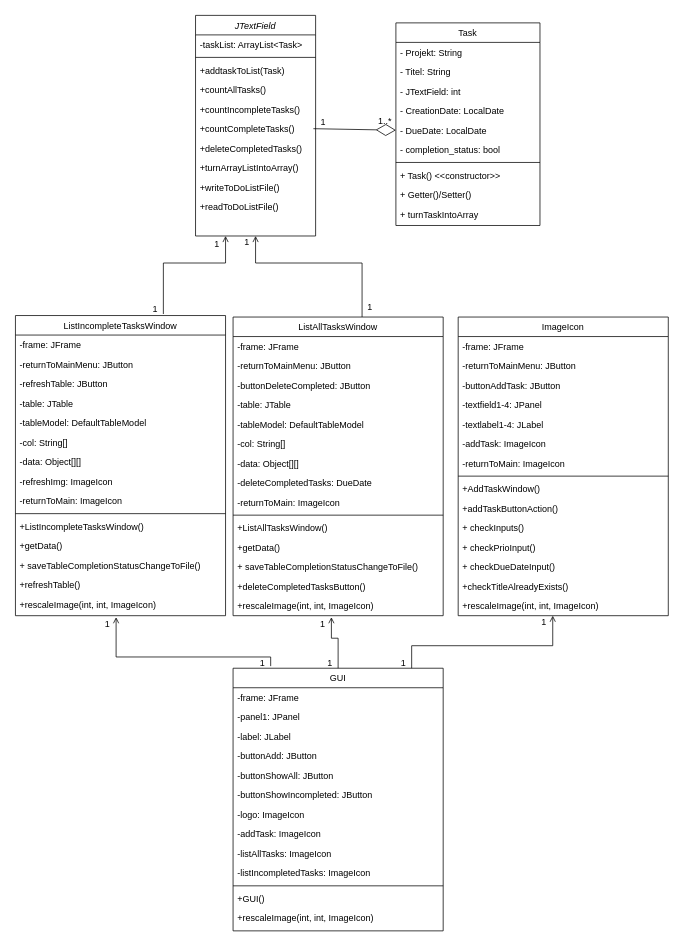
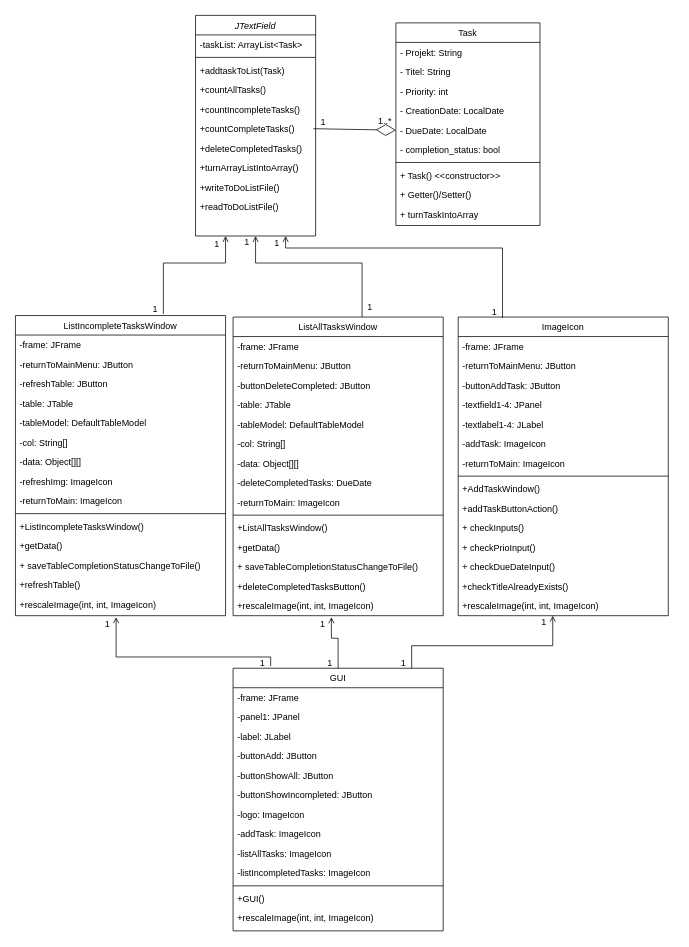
(436, 92) -> (431, 92)
none -> (502, 282)
